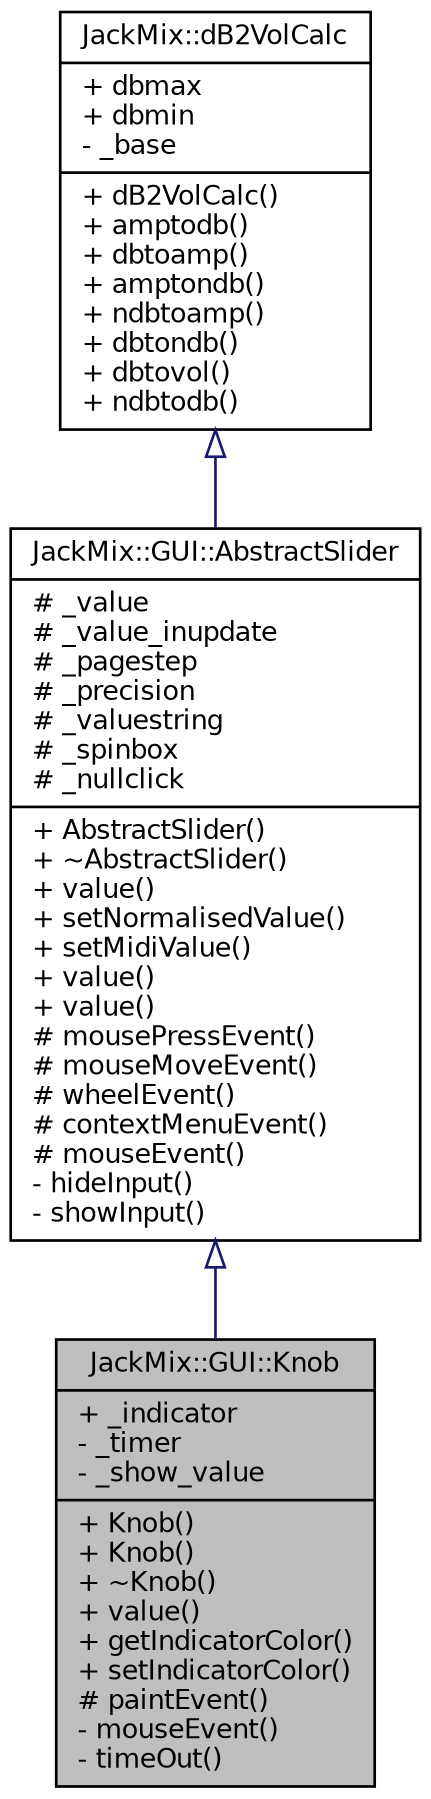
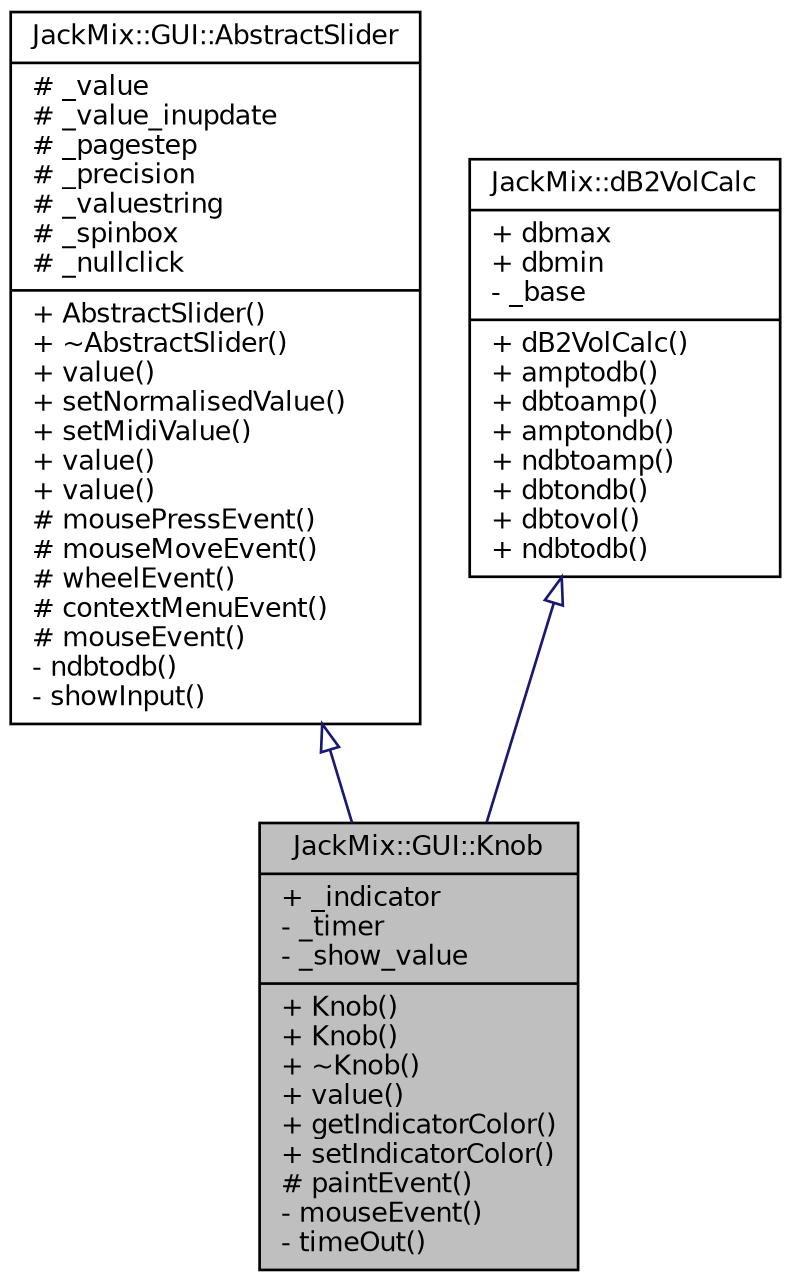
(215, 492) -> (520, 713)
(114, 1184) -> (106, 668)
